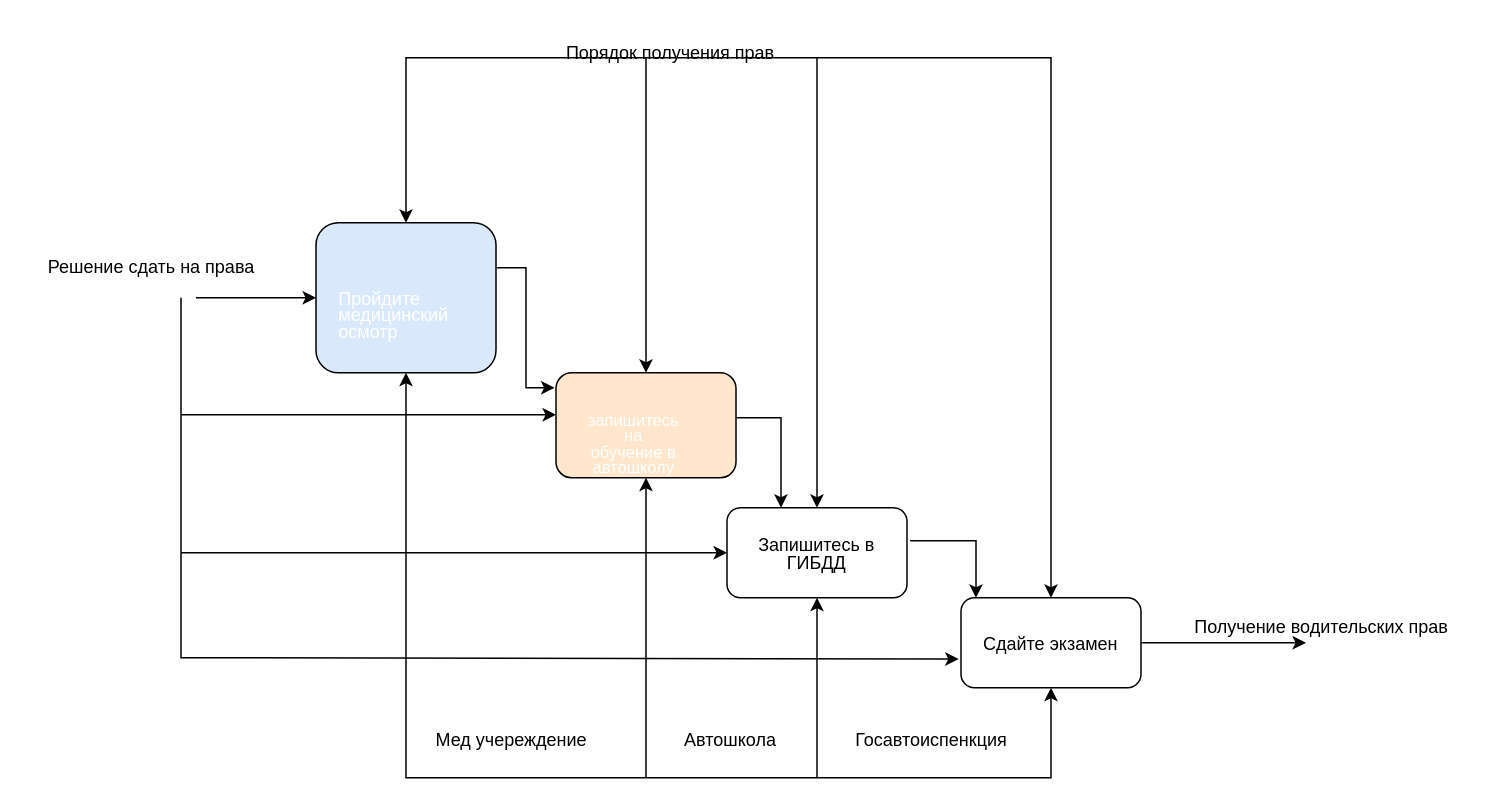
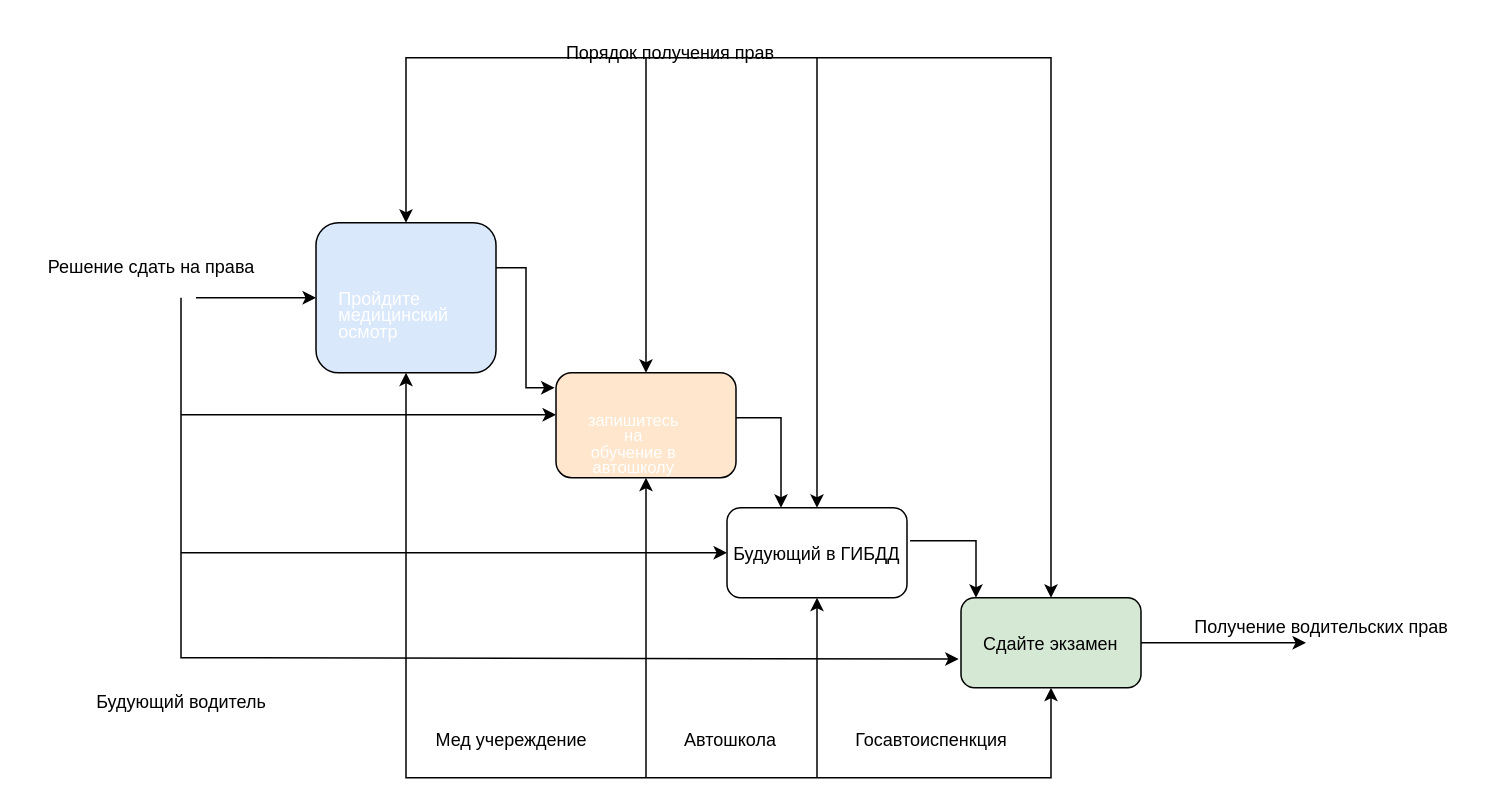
(817, 553) -> (817, 553)
(1051, 643) -> (1051, 643)
none -> (181, 703)
